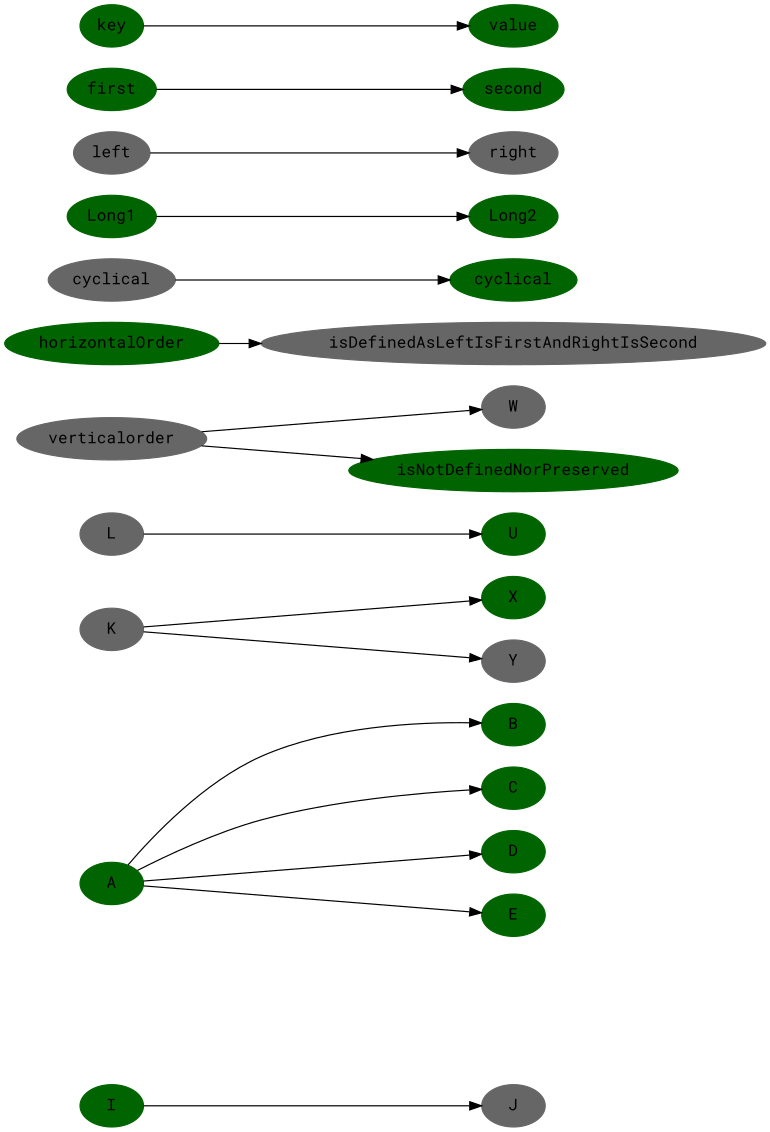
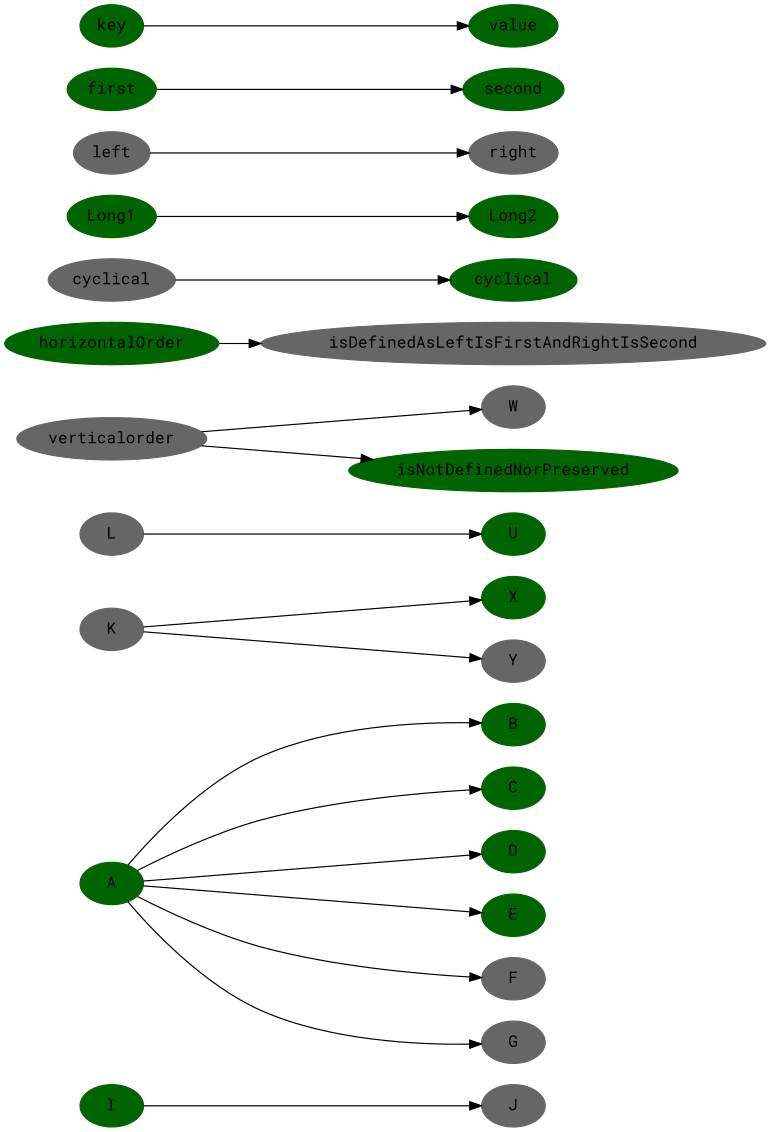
none -> (513, 979)
none -> (513, 1042)
